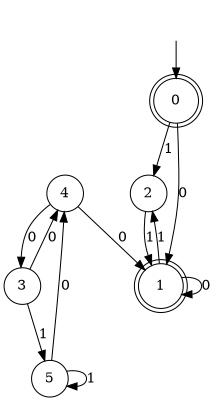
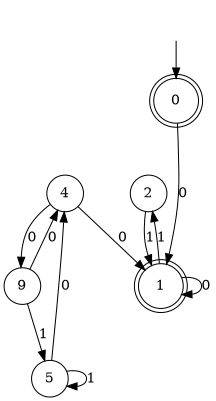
(163, 144) -> none
(22, 286) -> (22, 286)
